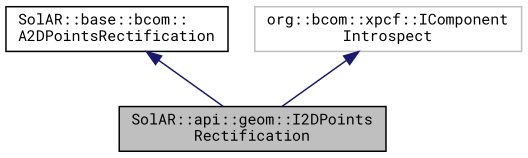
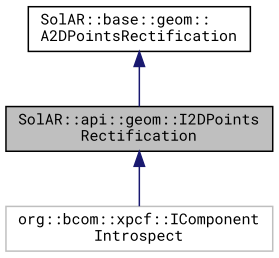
(117, 29) -> (139, 29)
(314, 83) -> (139, 187)
